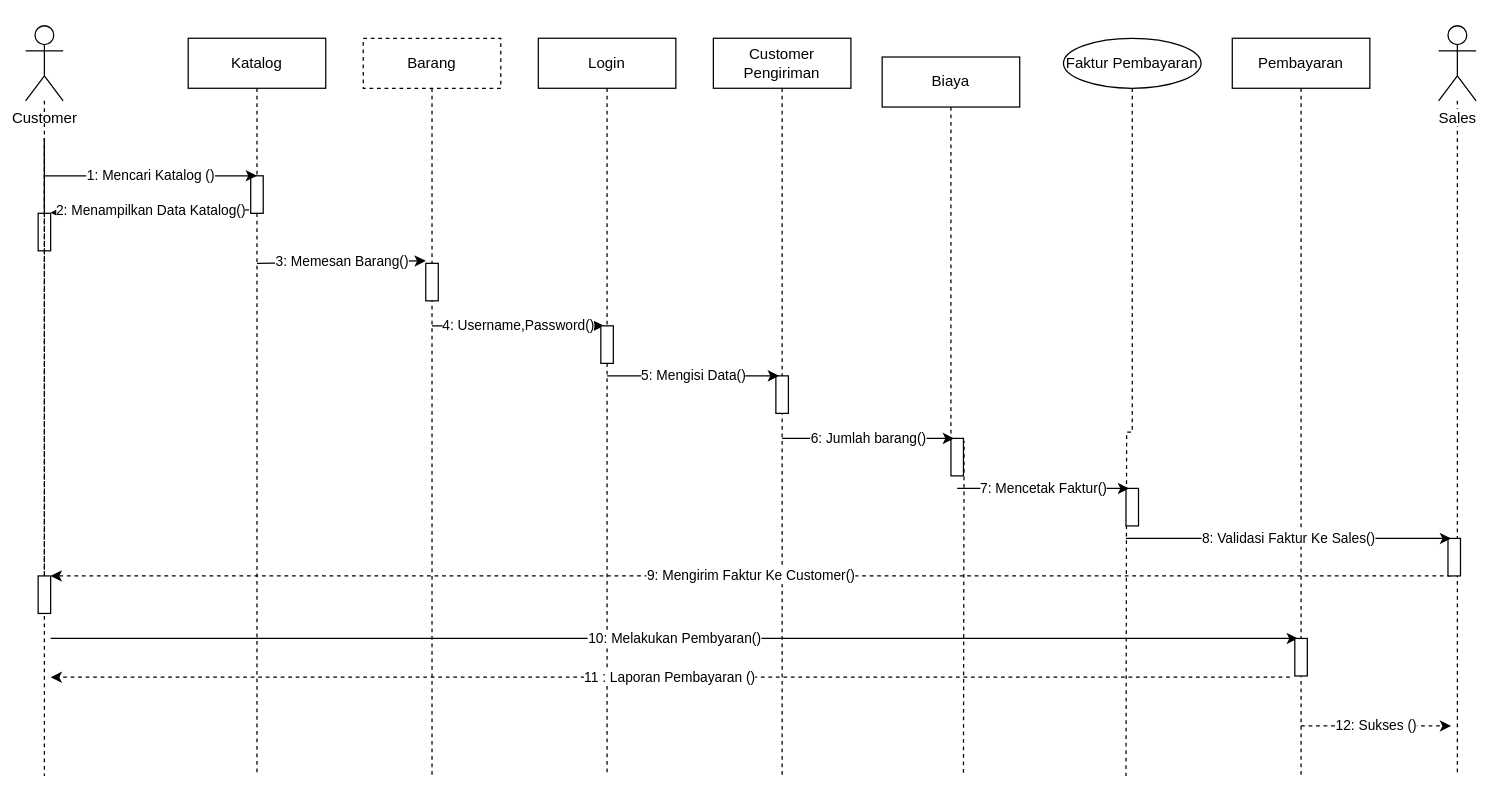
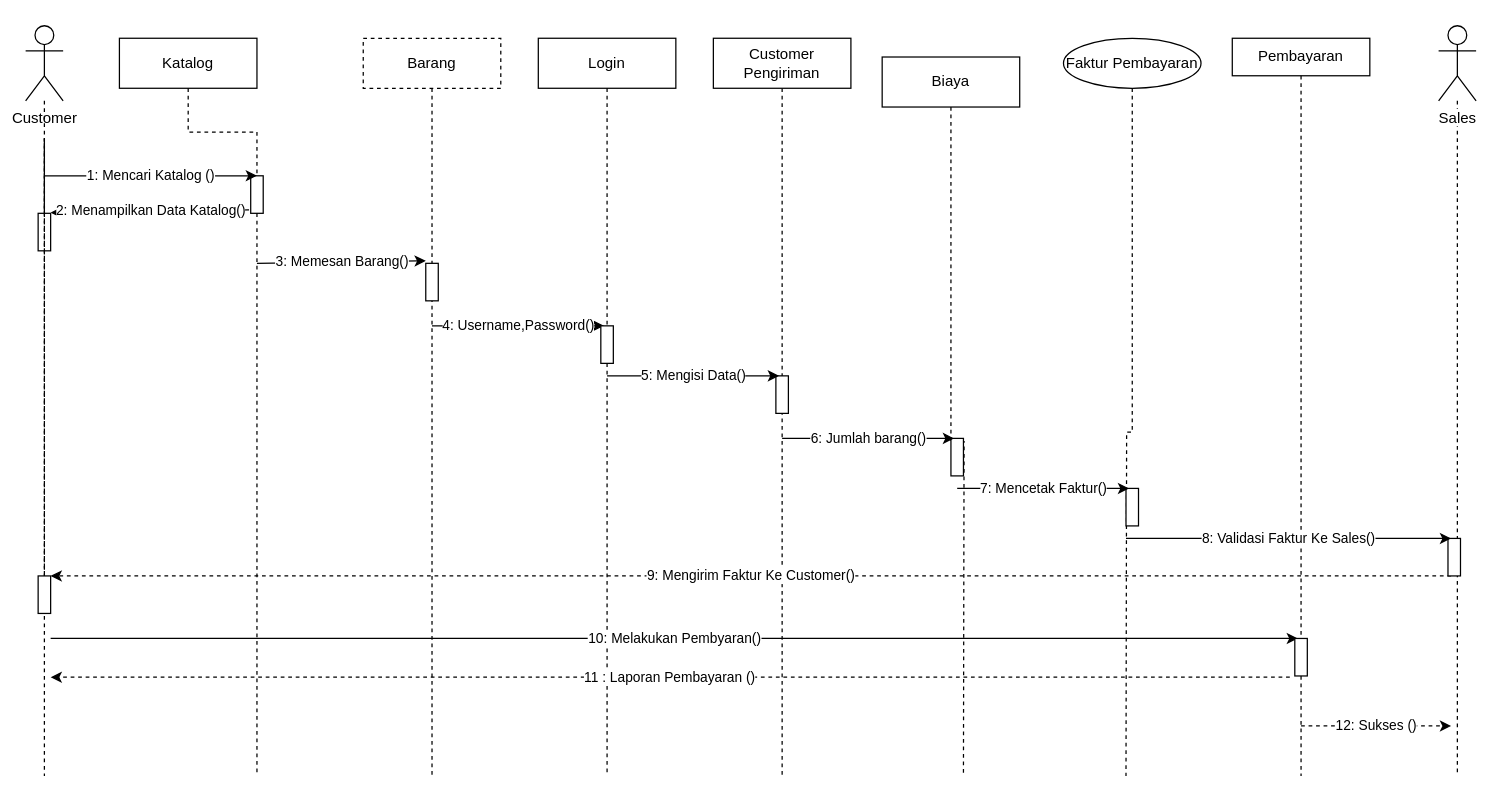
(257, 63) -> (188, 63)
(1301, 63) -> (1301, 57)
